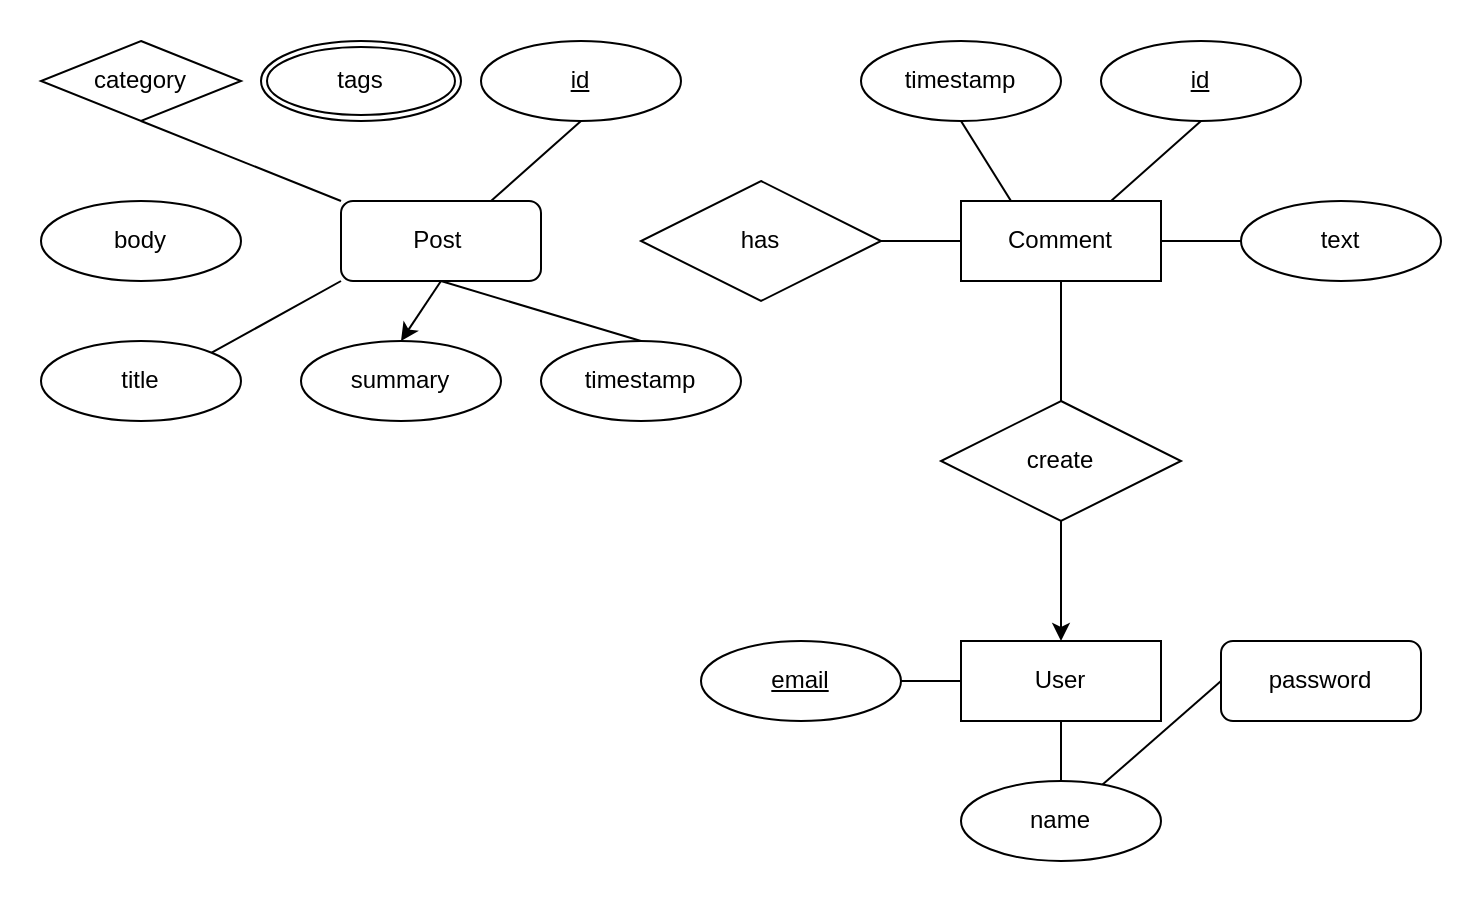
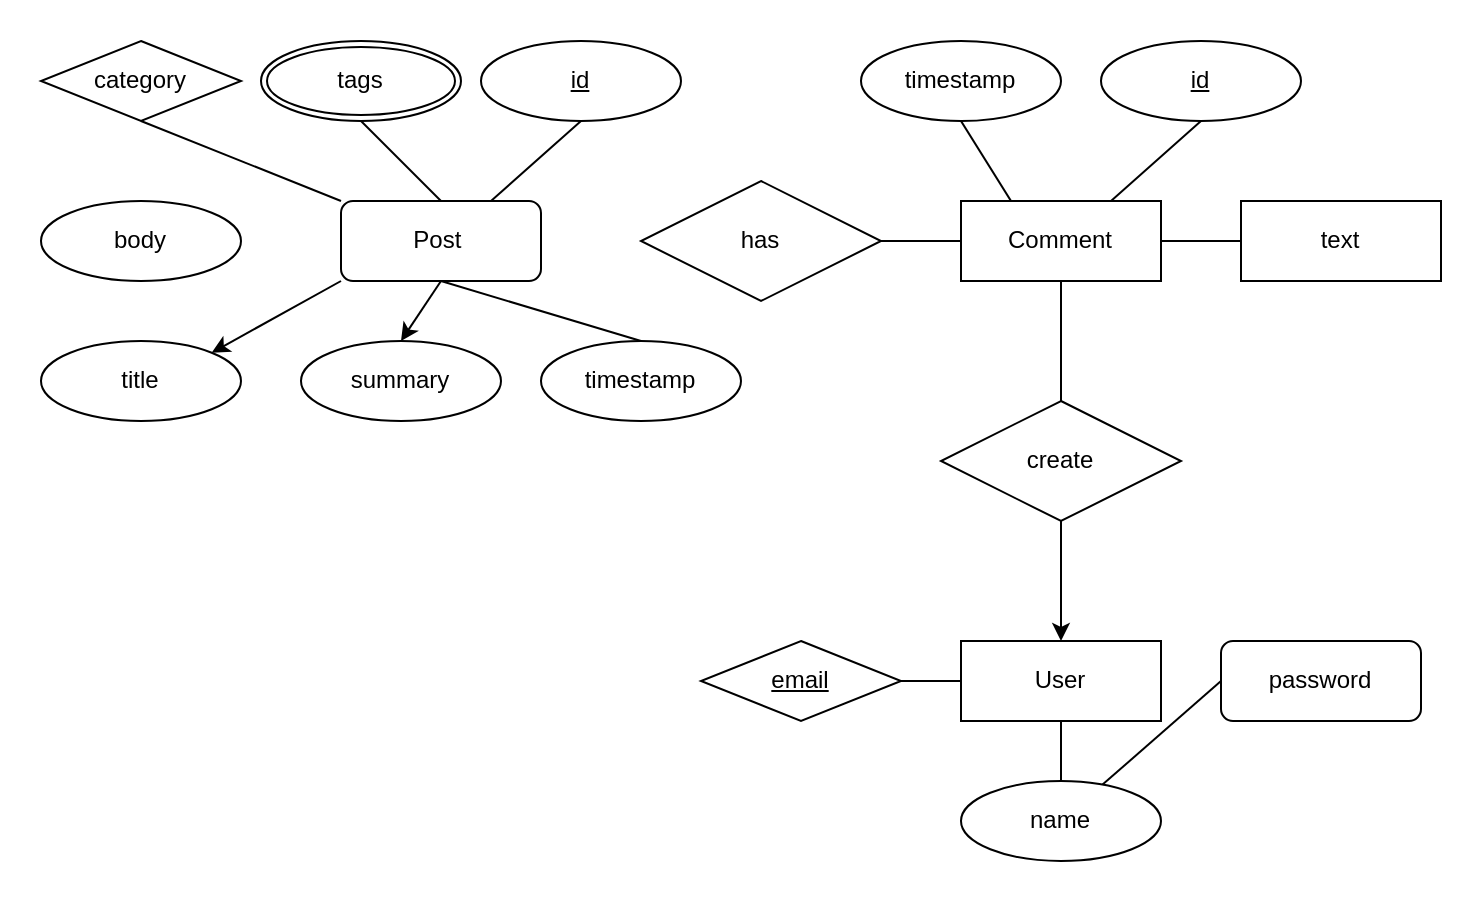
none -> (401, 161)
(1341, 241) -> (1341, 241)
(220, 348) -> (225, 346)
(801, 681) -> (801, 681)
